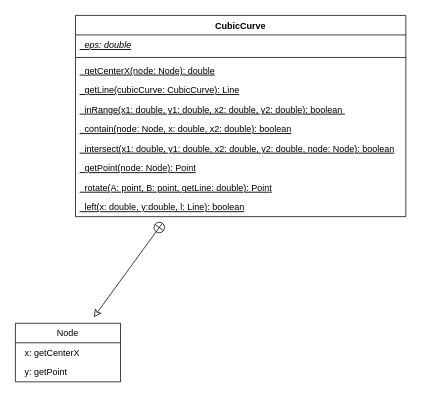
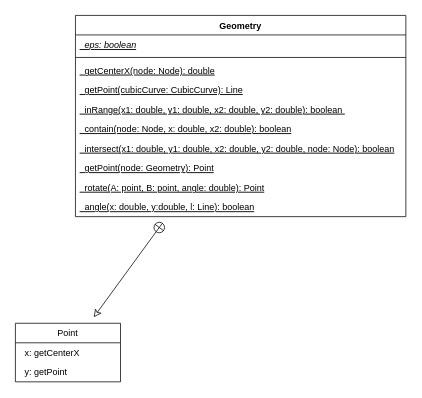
(240, 26) -> (240, 26)
(104, 45) -> (106, 45)
(163, 90) -> (166, 90)
(141, 168) -> (151, 168)
(186, 188) -> (181, 188)
(168, 207) -> (170, 207)
(68, 333) -> (68, 333)
